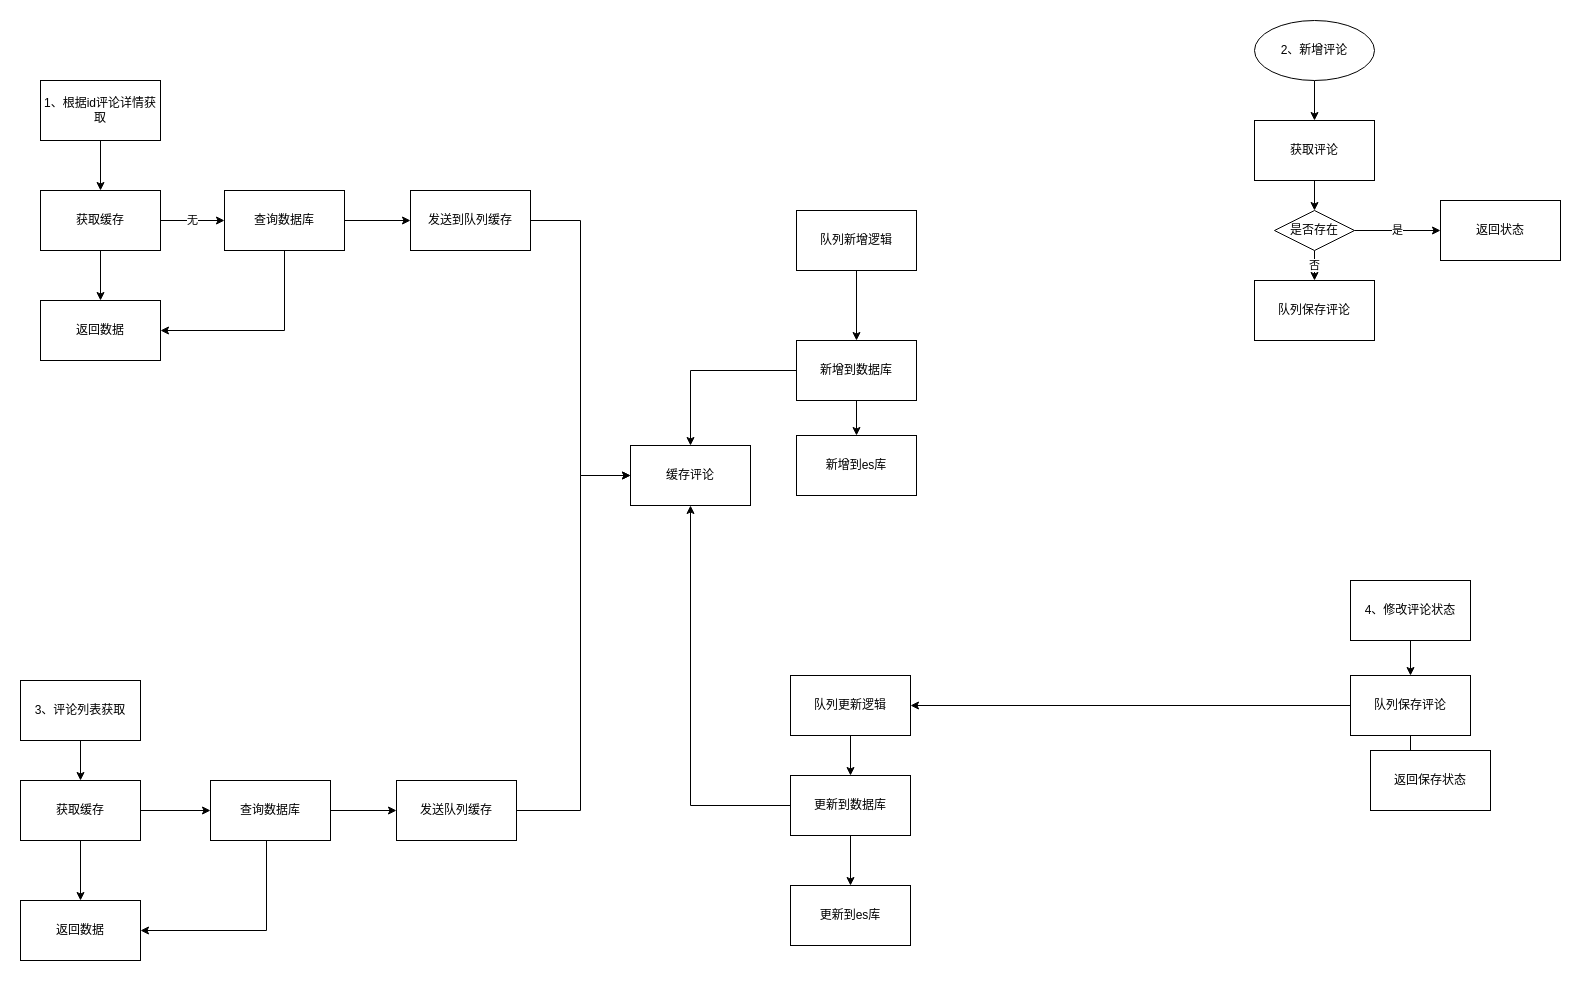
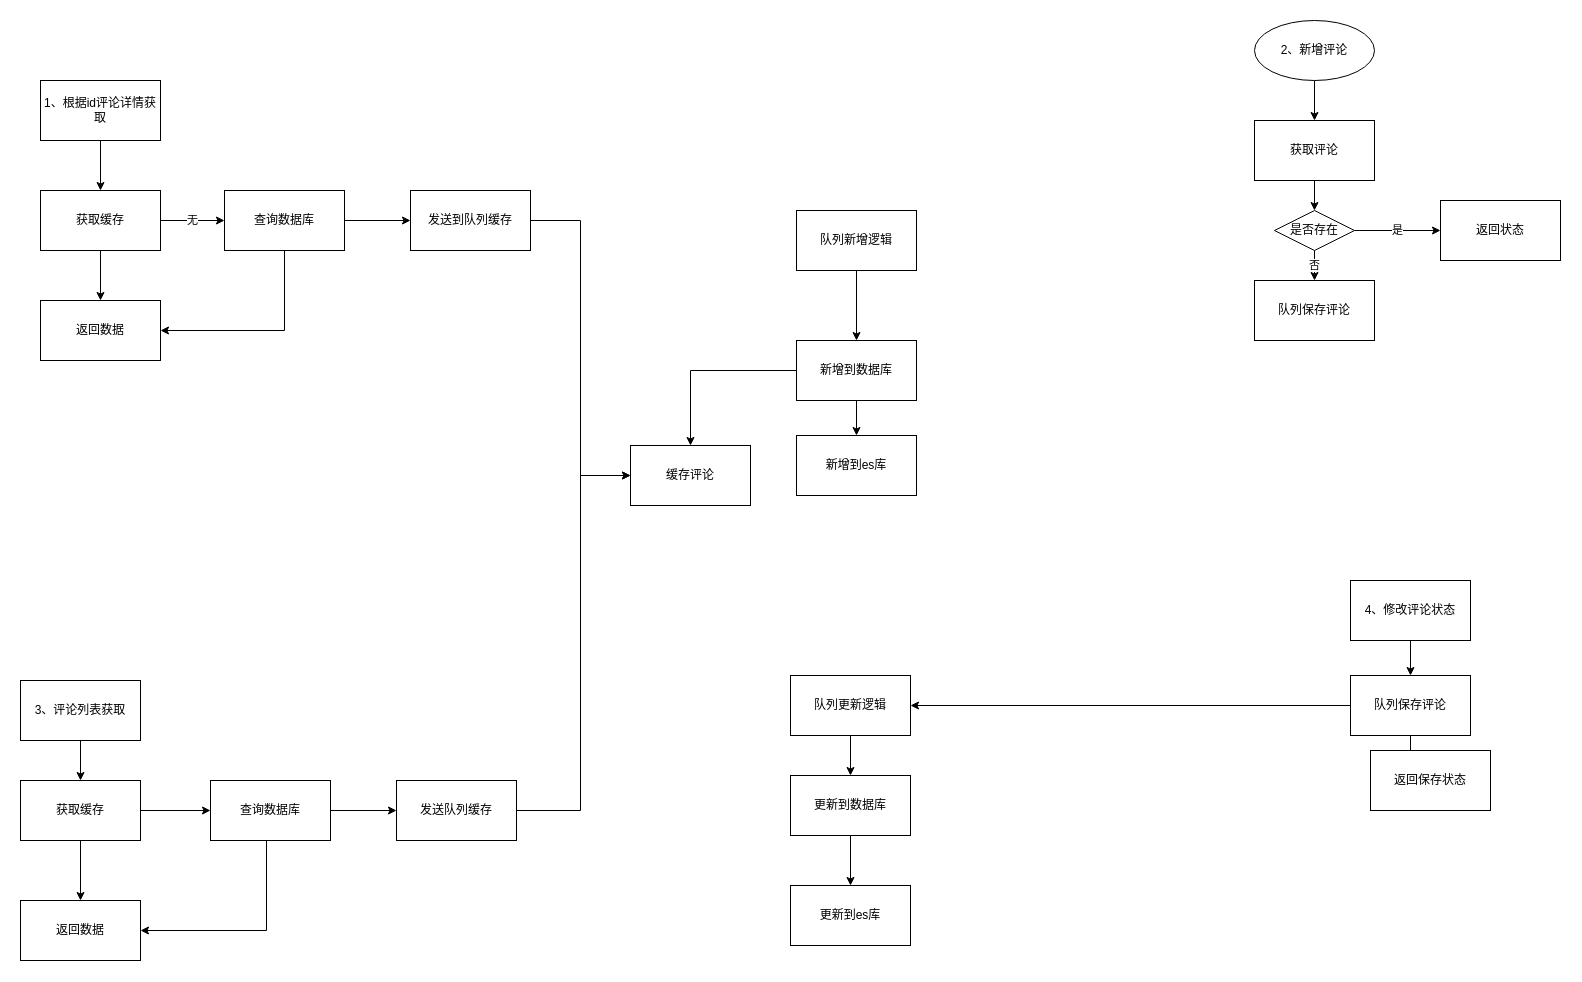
(691, 709) -> none
